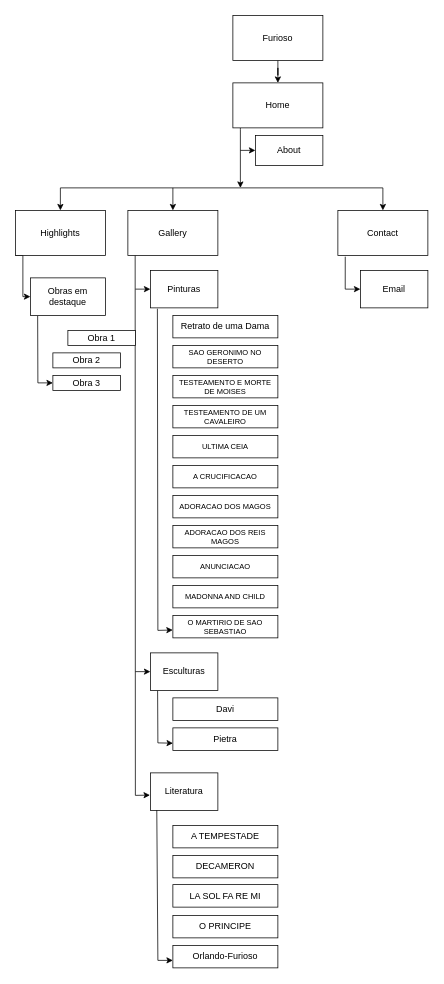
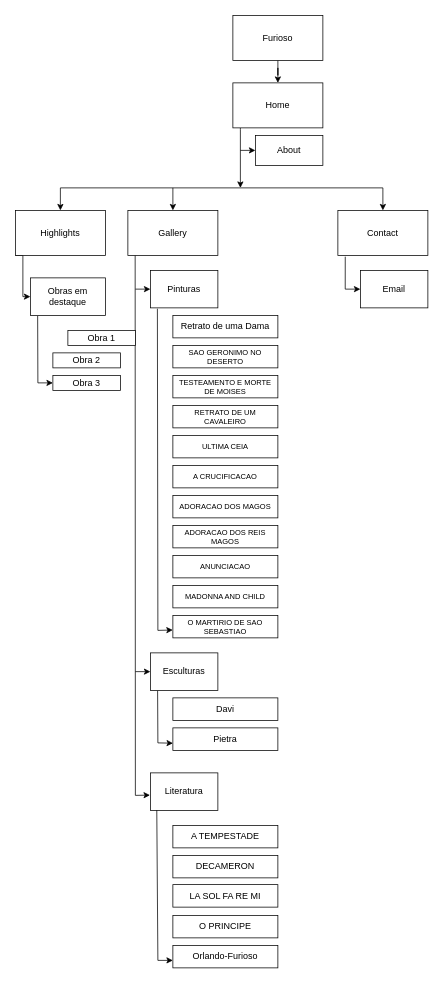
(225, 417) -> (225, 417)
